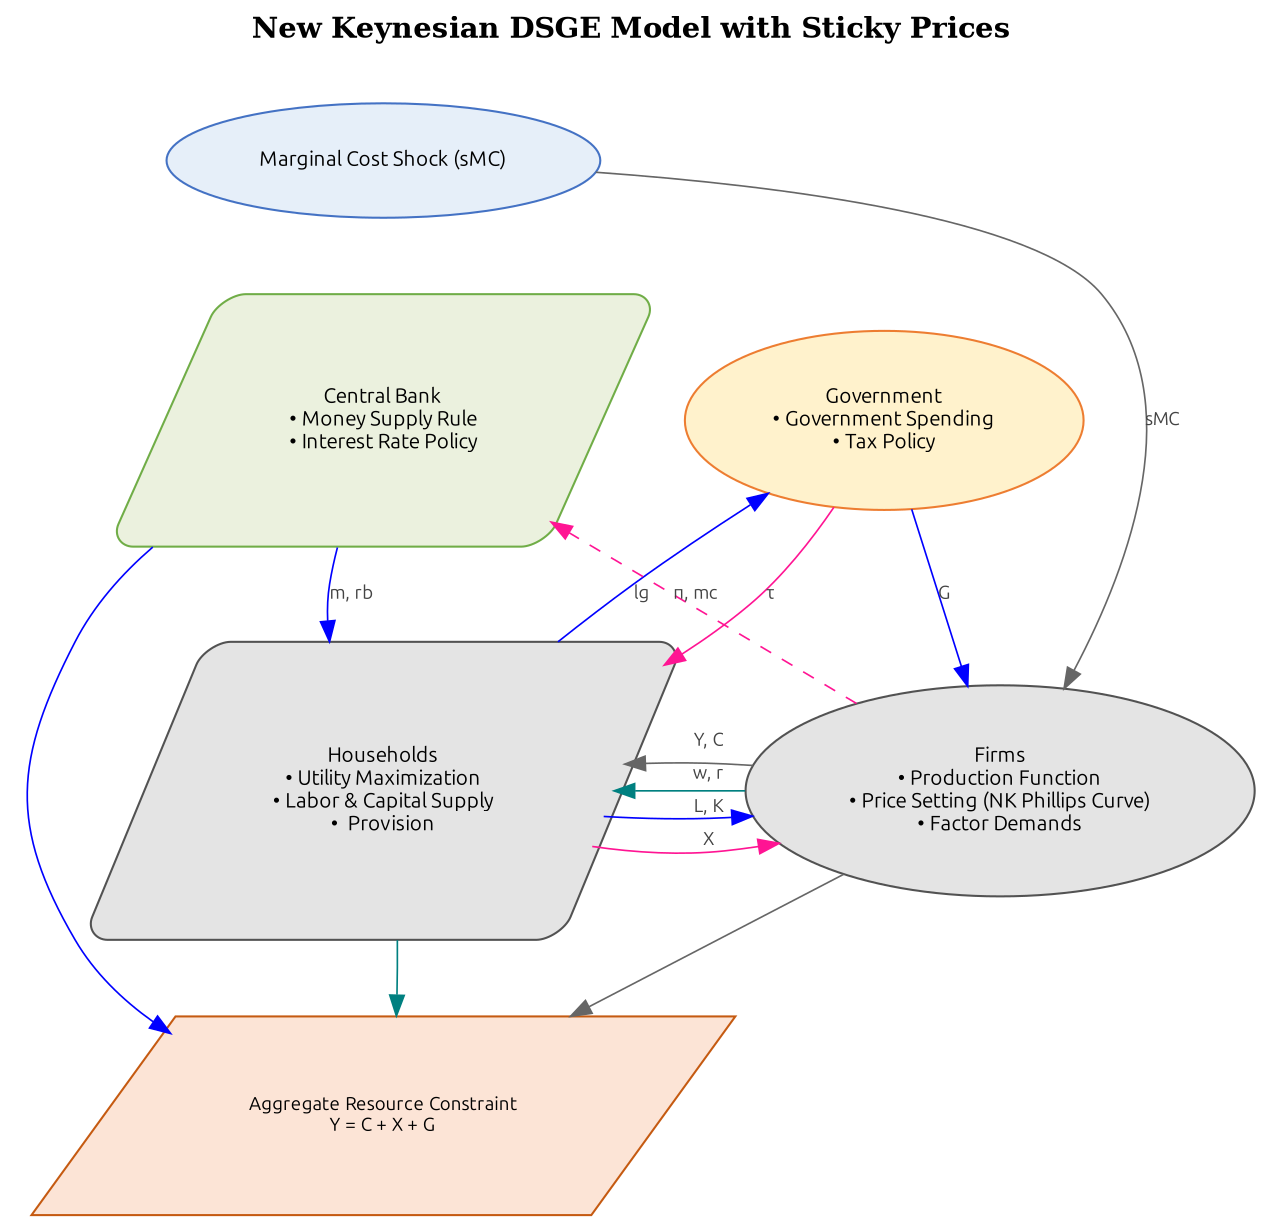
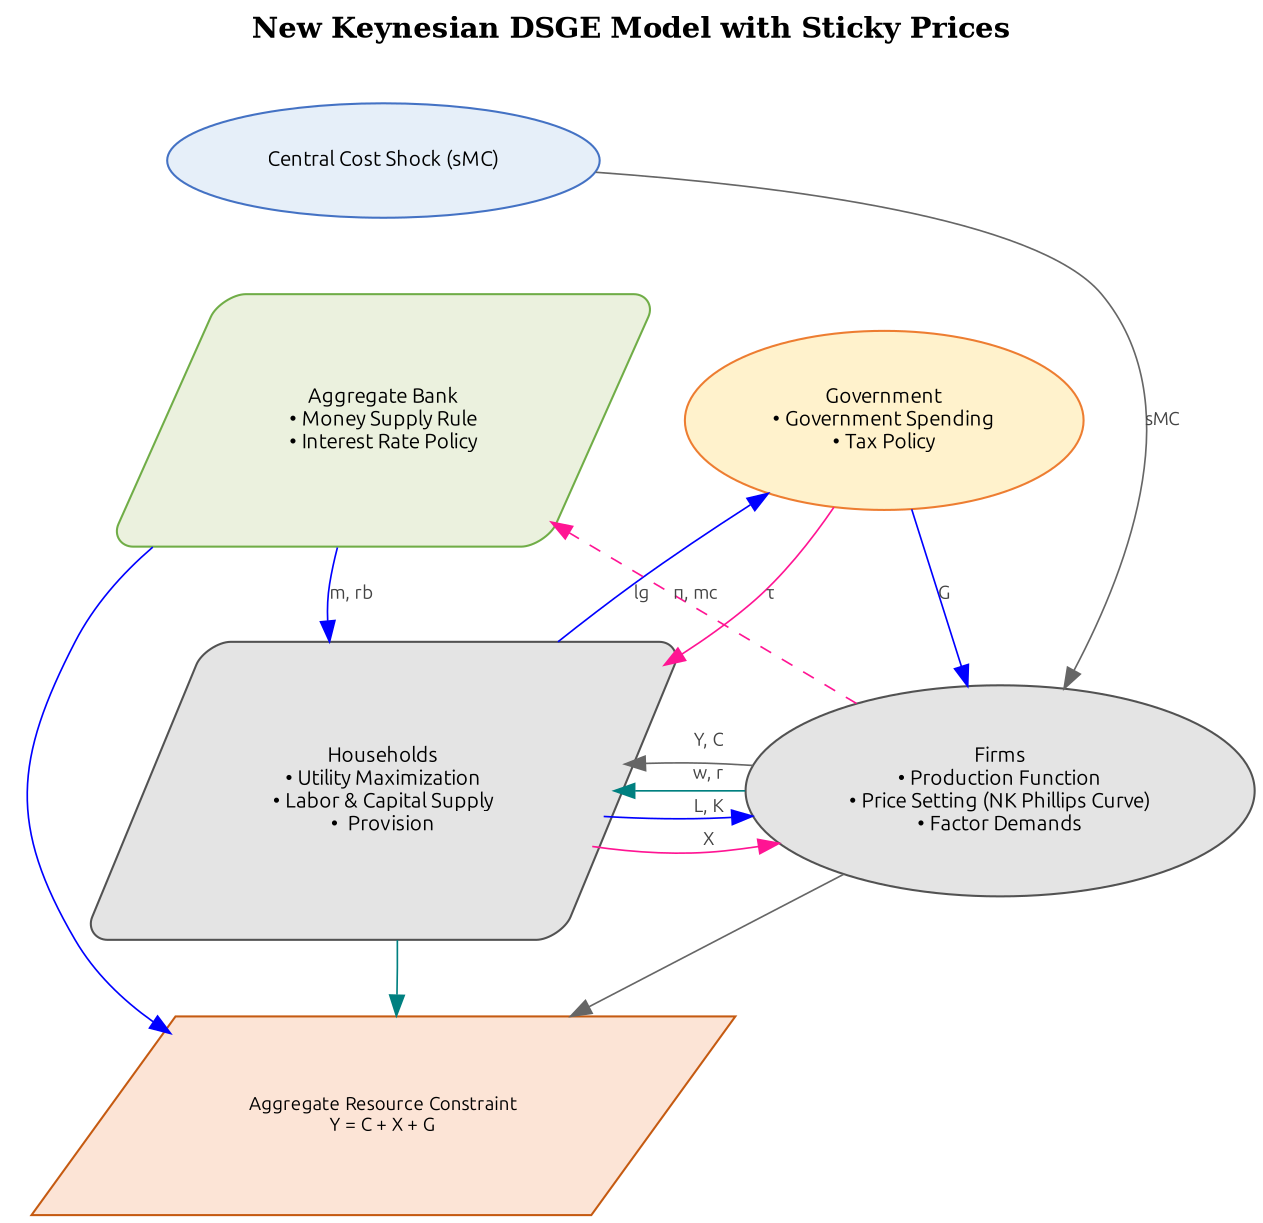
(383, 161) -> (383, 161)
(383, 420) -> (383, 420)
